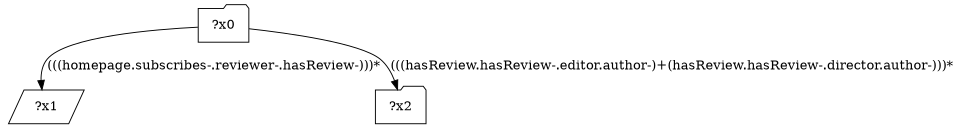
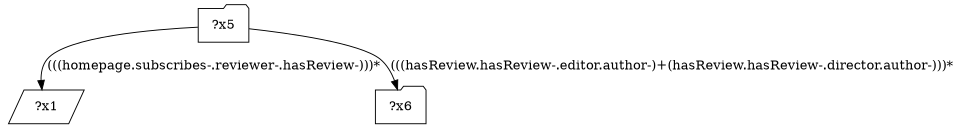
(224, 25) -> (224, 25)
(401, 107) -> (401, 107)
